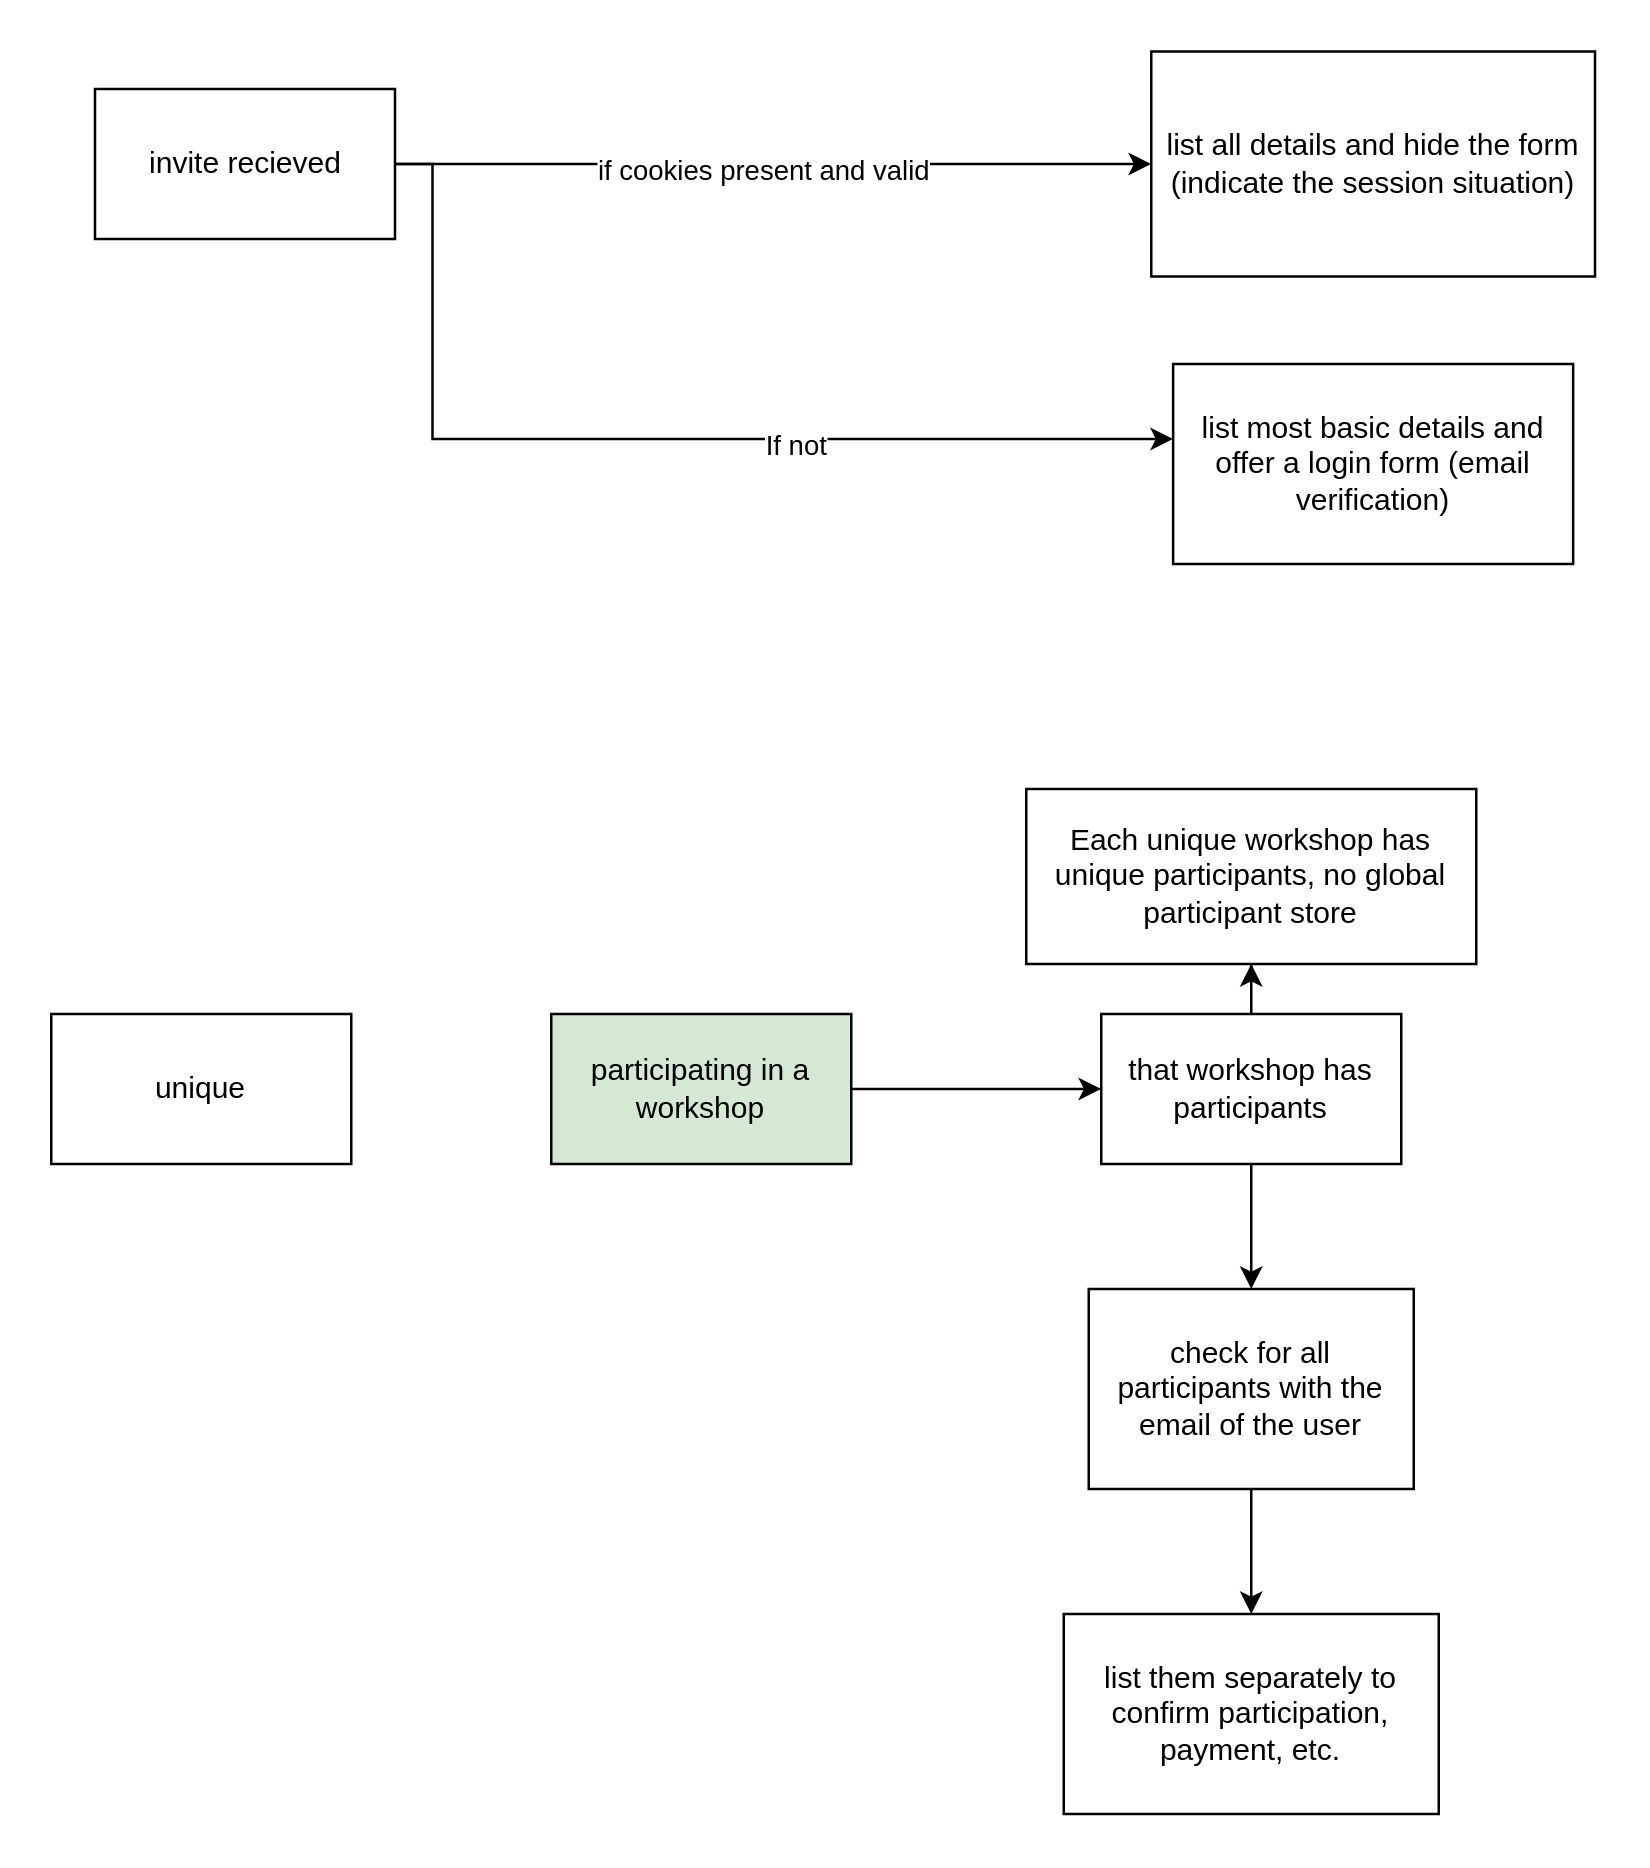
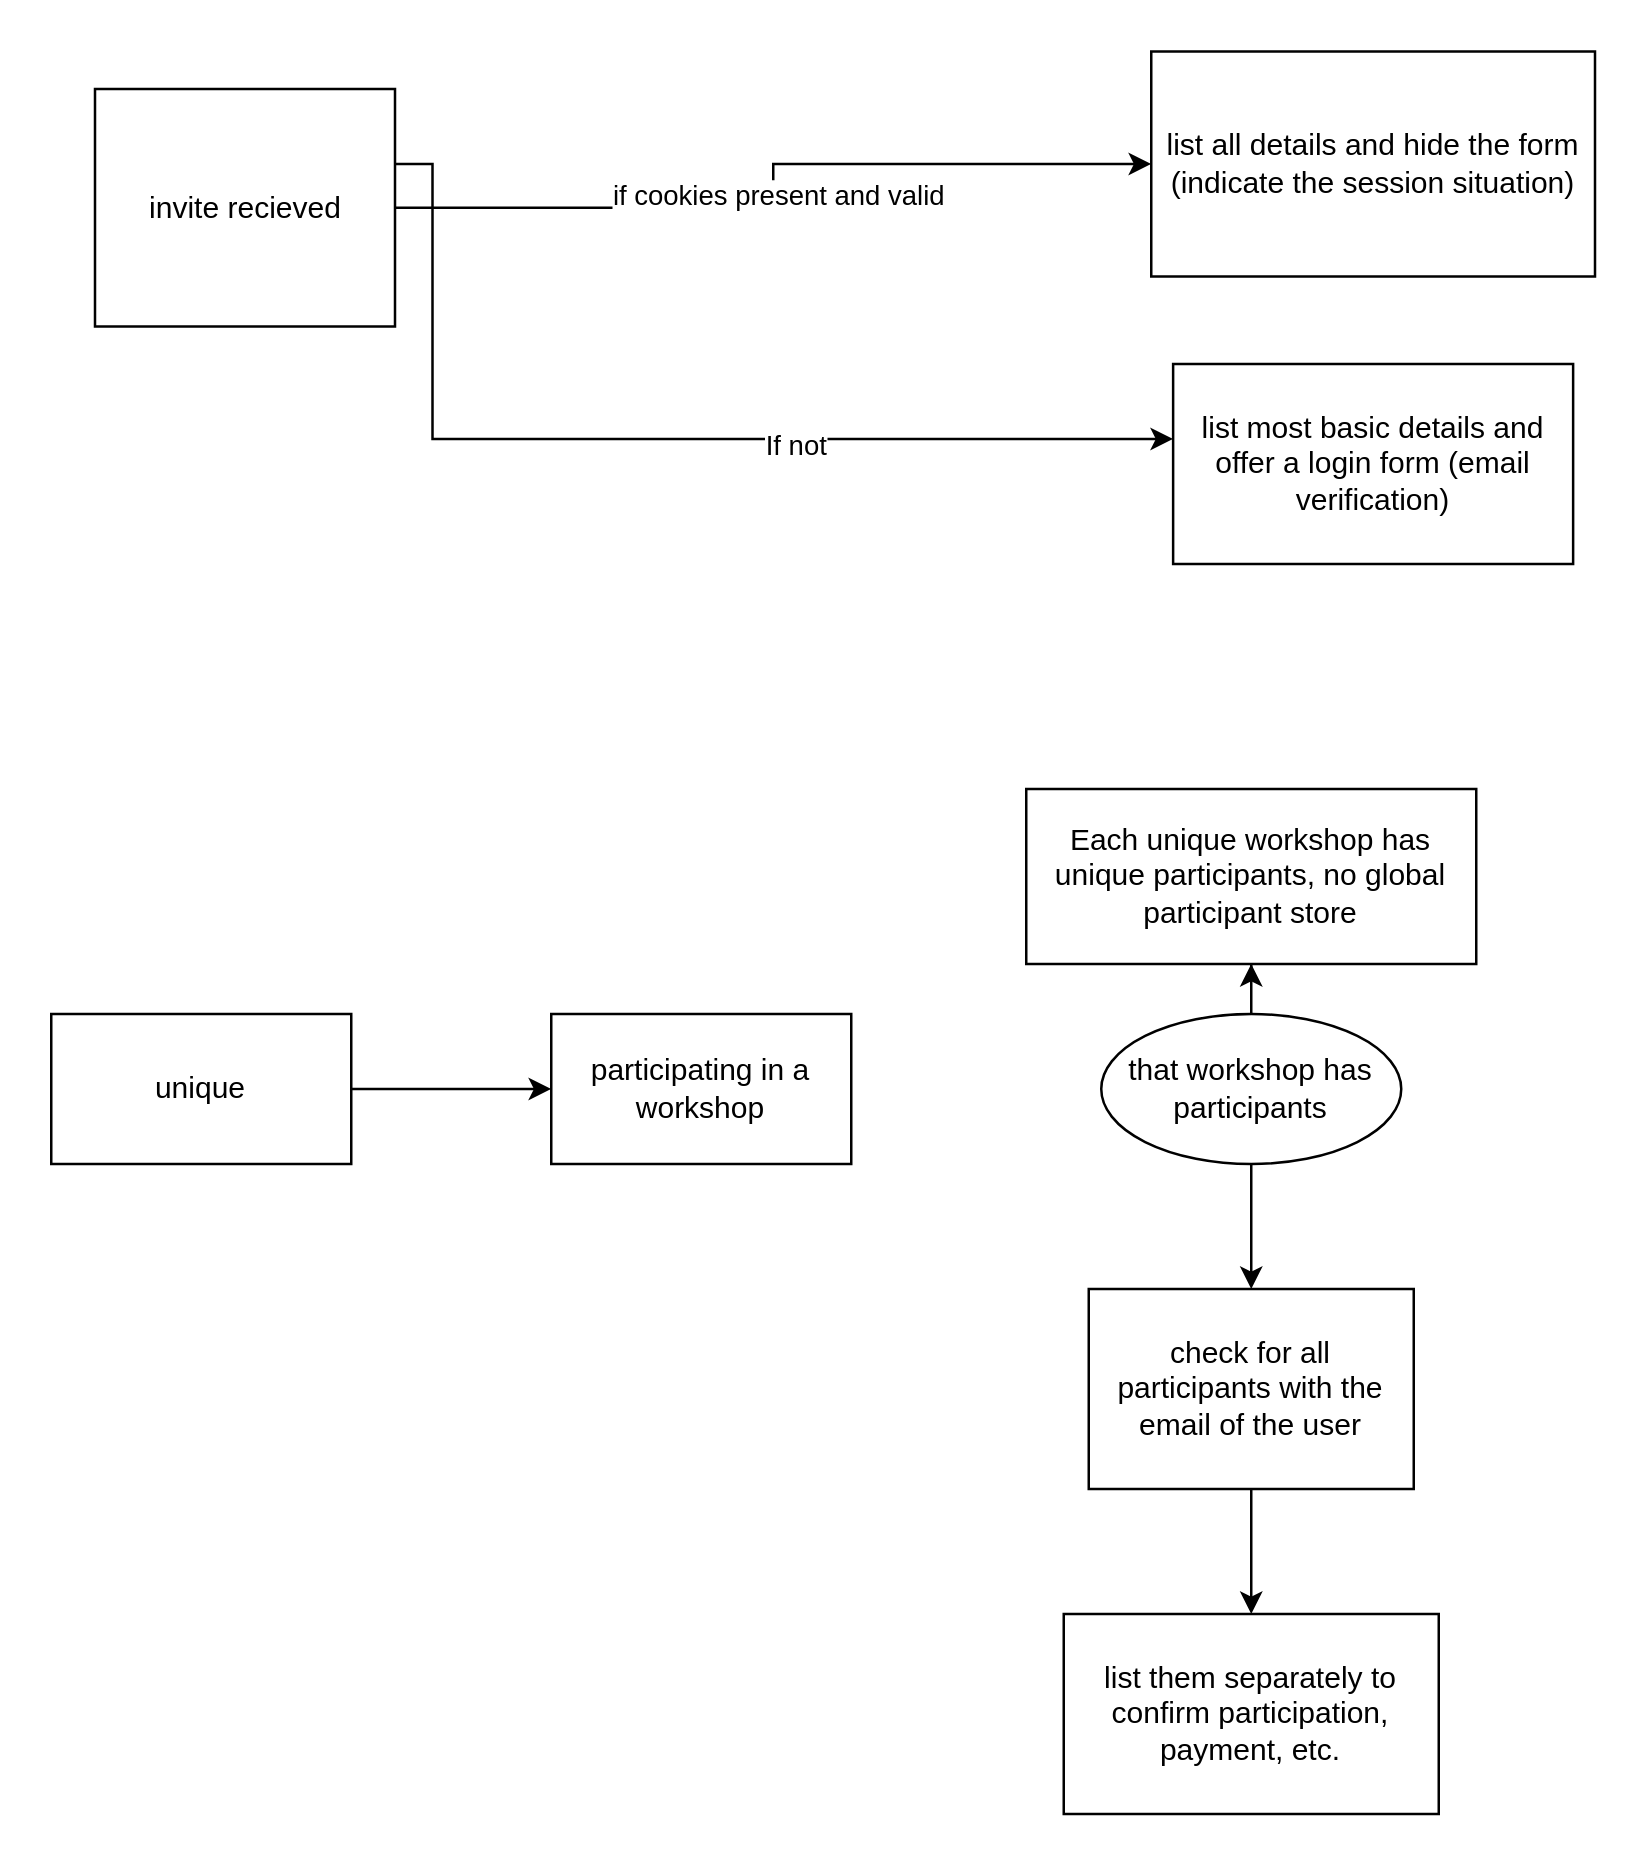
(245, 164) -> (245, 208)
none -> (443, 1089)
(701, 1089) -> (701, 1089)
(968, 1089) -> none
(1251, 1089) -> (1251, 1089)
